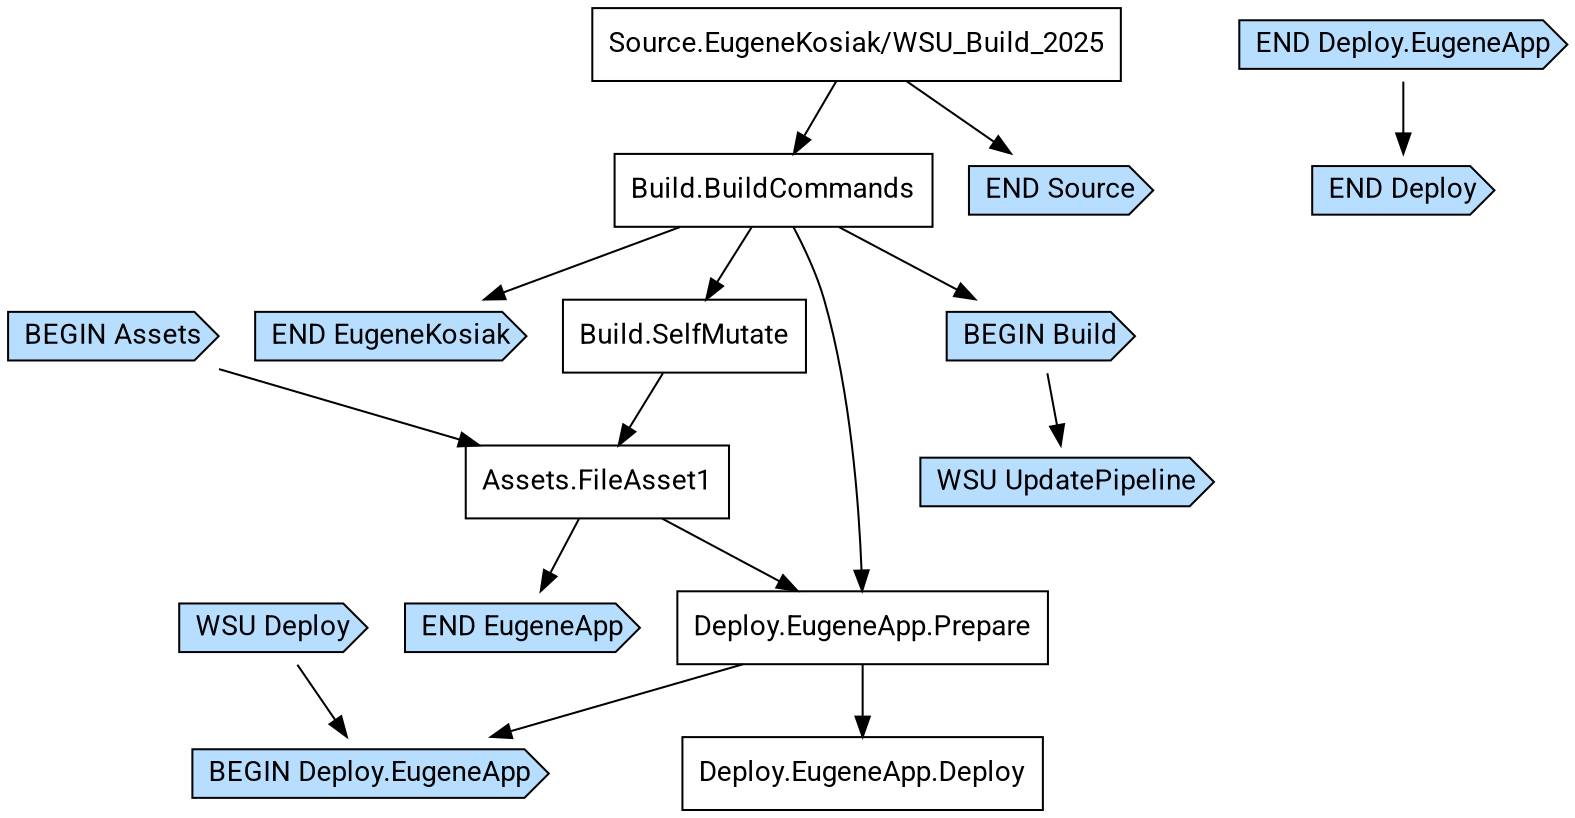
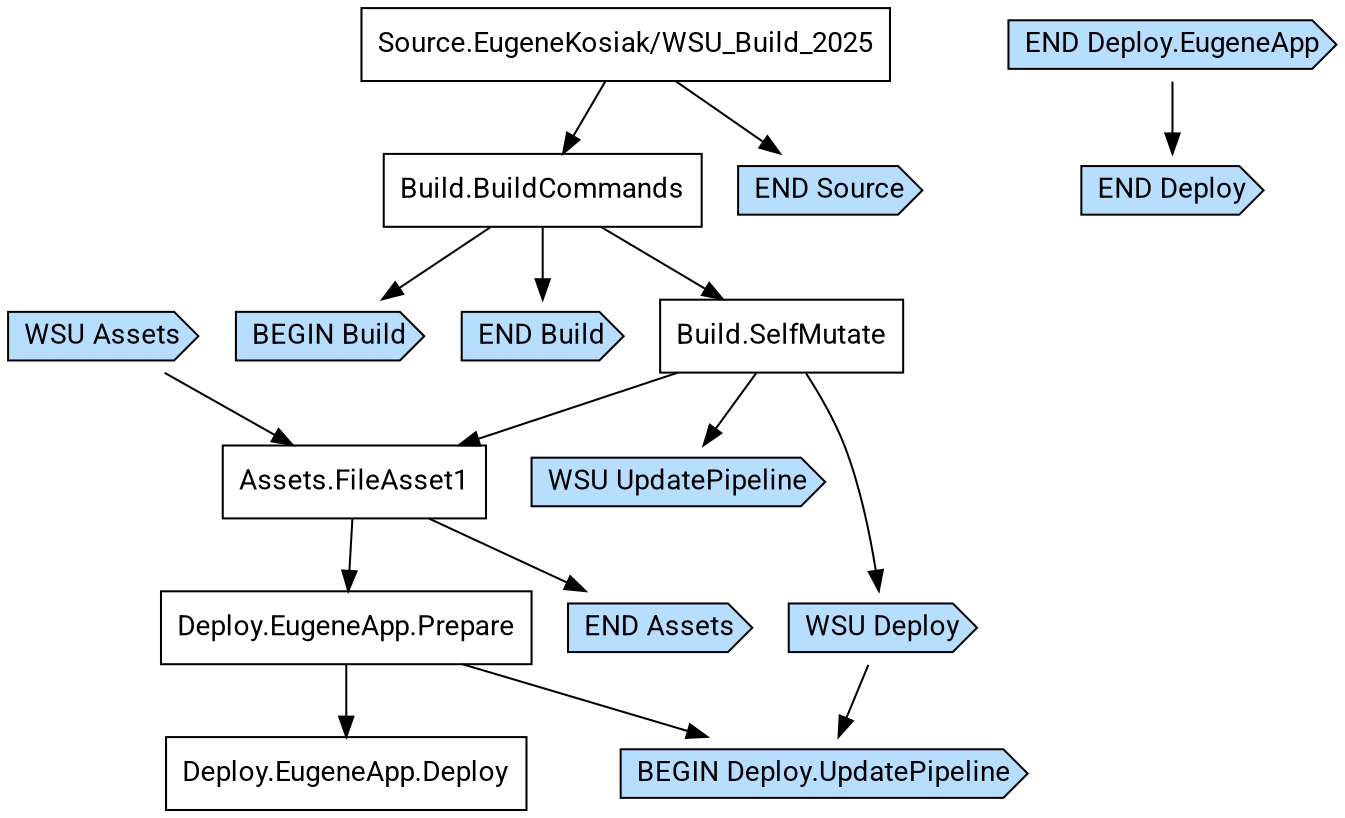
(113, 336) -> (103, 336)
(391, 336) -> (543, 336)
(845, 395) -> none
(1052, 399) -> (736, 401)
none -> (852, 468)
(522, 628) -> (660, 628)
(371, 774) -> (824, 774)
